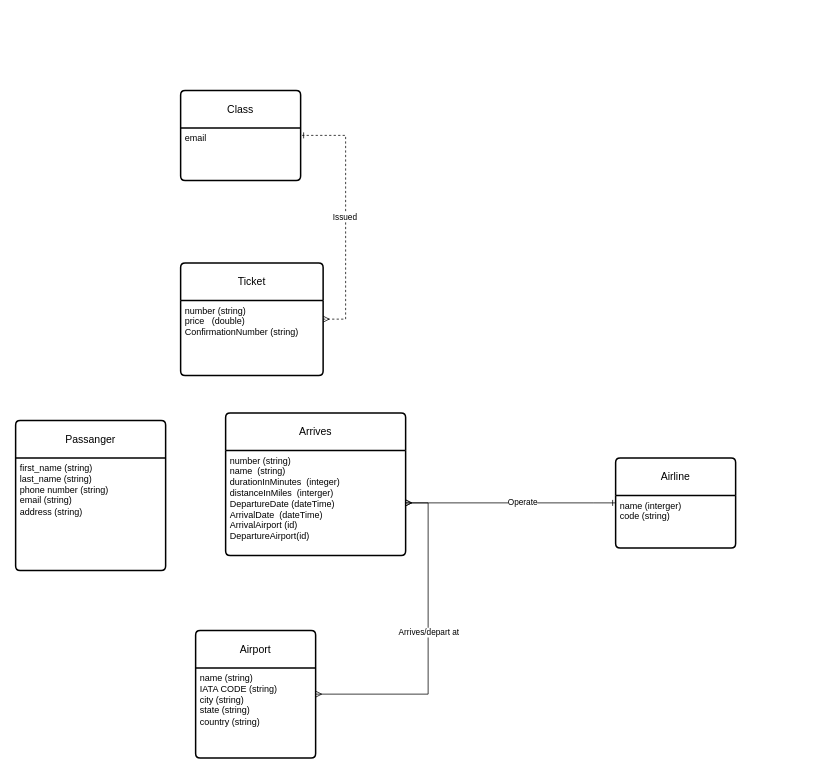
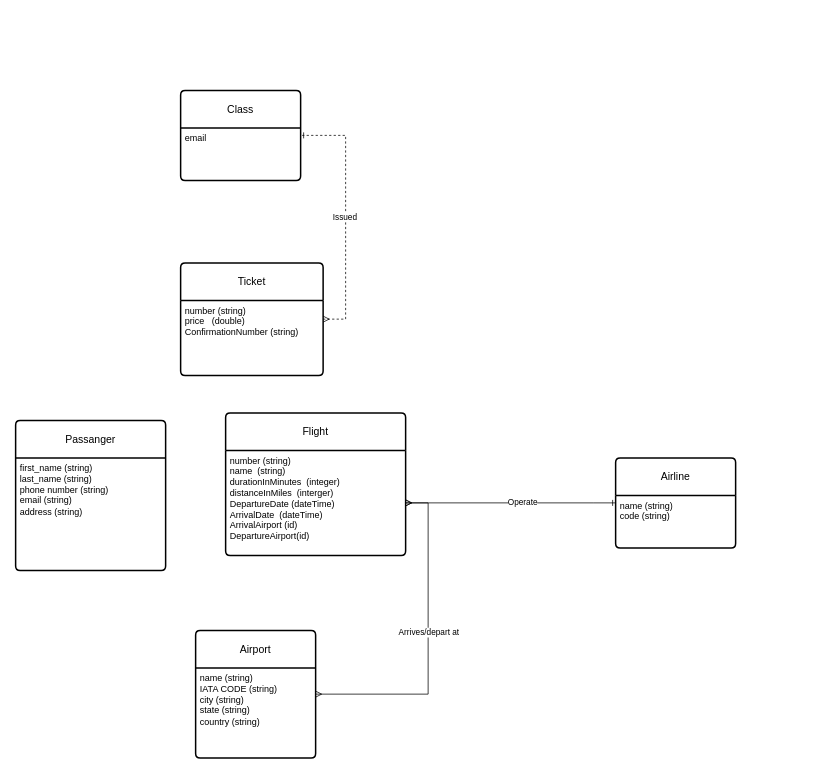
(315, 432) -> (315, 432)
(655, 511) -> (650, 511)
